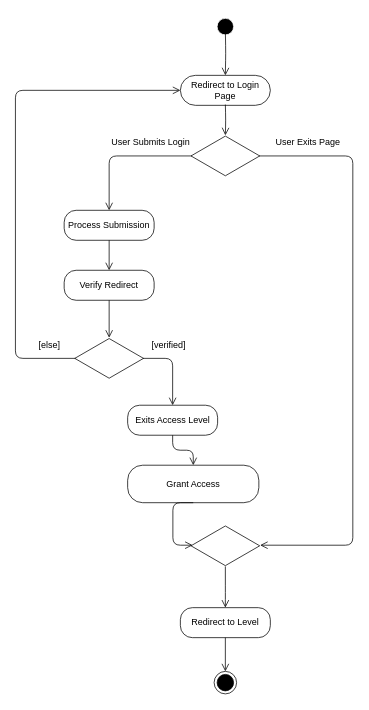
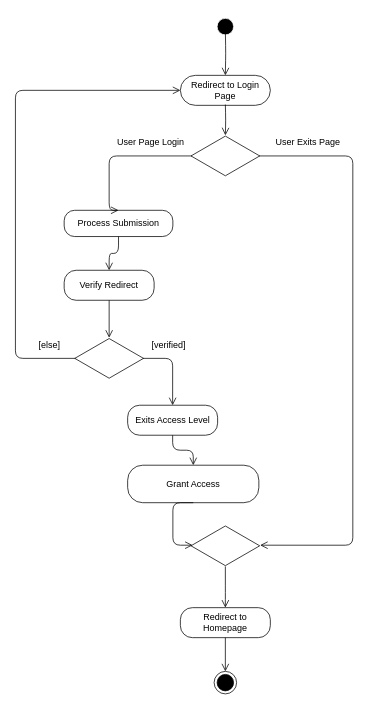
(151, 143) -> (151, 143)
(109, 225) -> (118, 224)
(225, 623) -> (225, 623)
